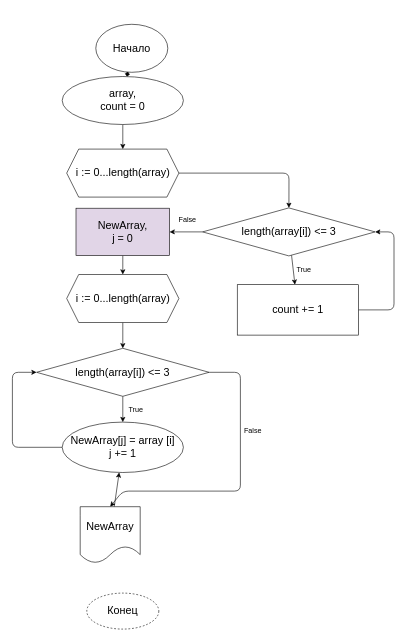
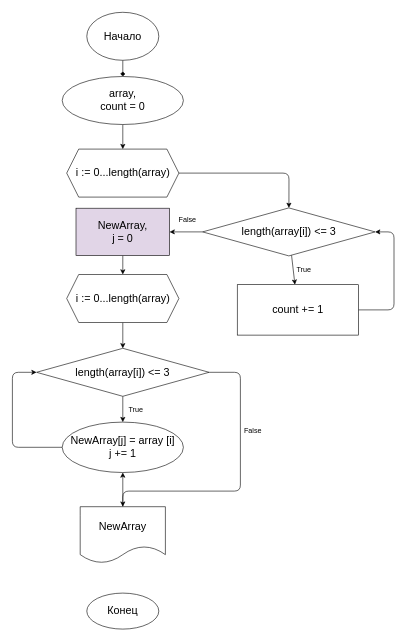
(132, 48) -> (123, 36)
(110, 535) -> (123, 535)
(123, 611) -> (123, 611)
